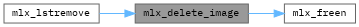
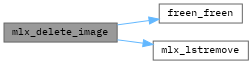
(112, 14) -> (130, 41)
(320, 14) -> (201, 14)
